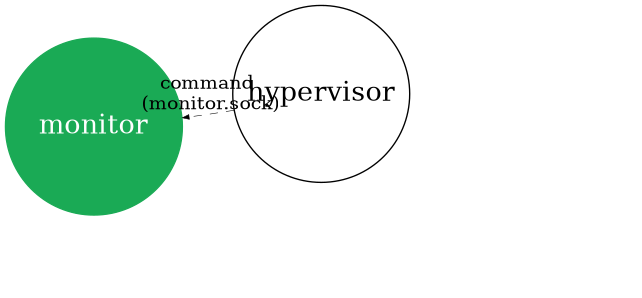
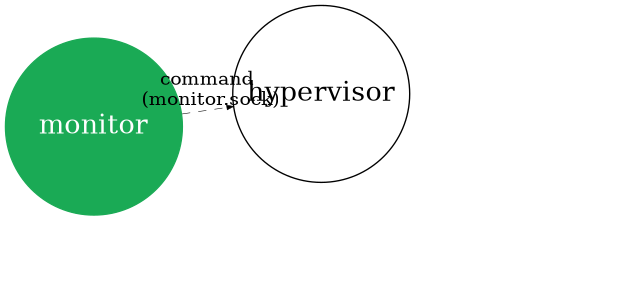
(212, 114) -> (204, 111)
